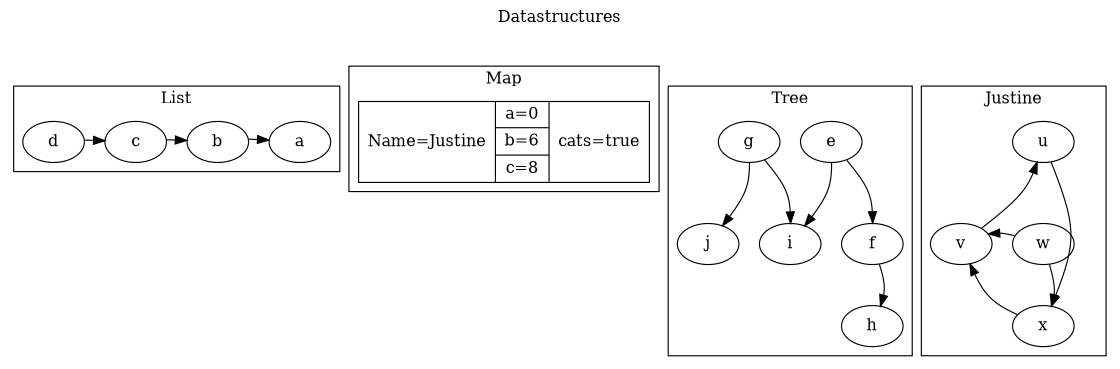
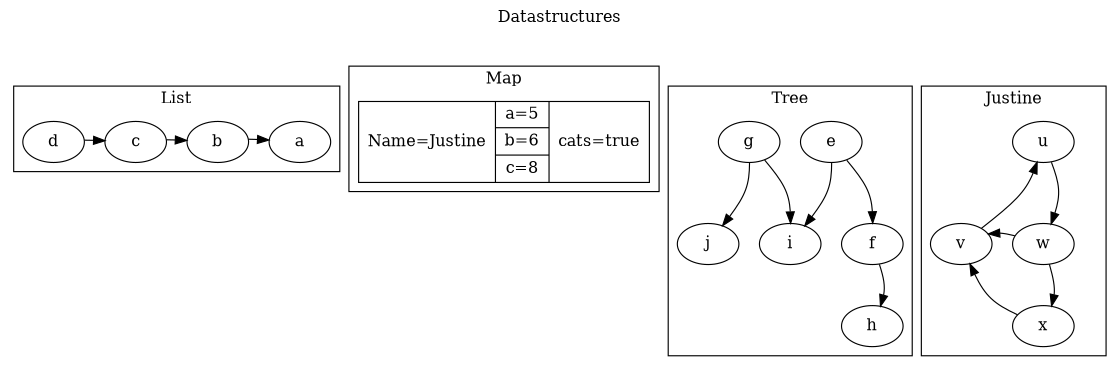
(522, 114) -> (522, 114)
(1070, 228) -> (1058, 187)
